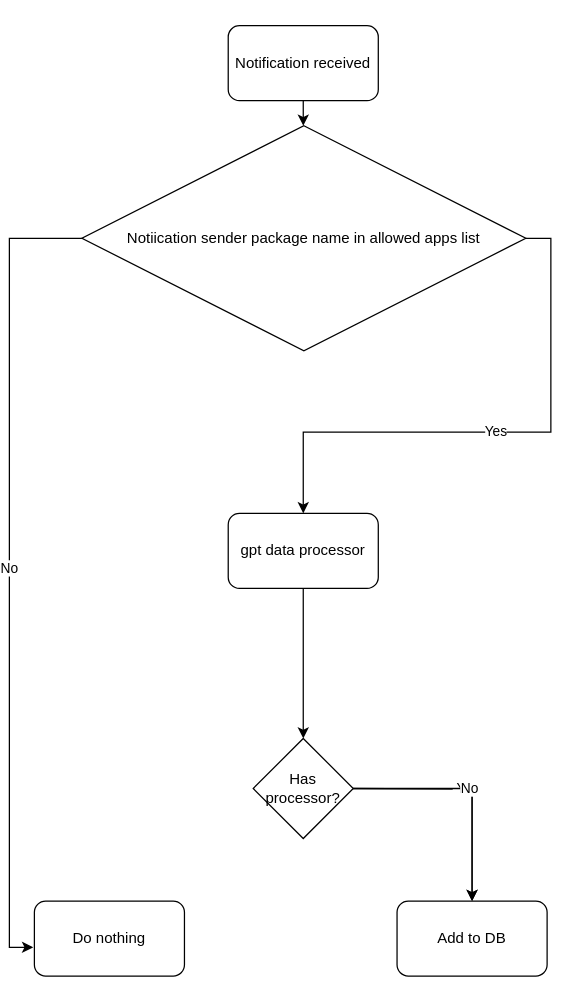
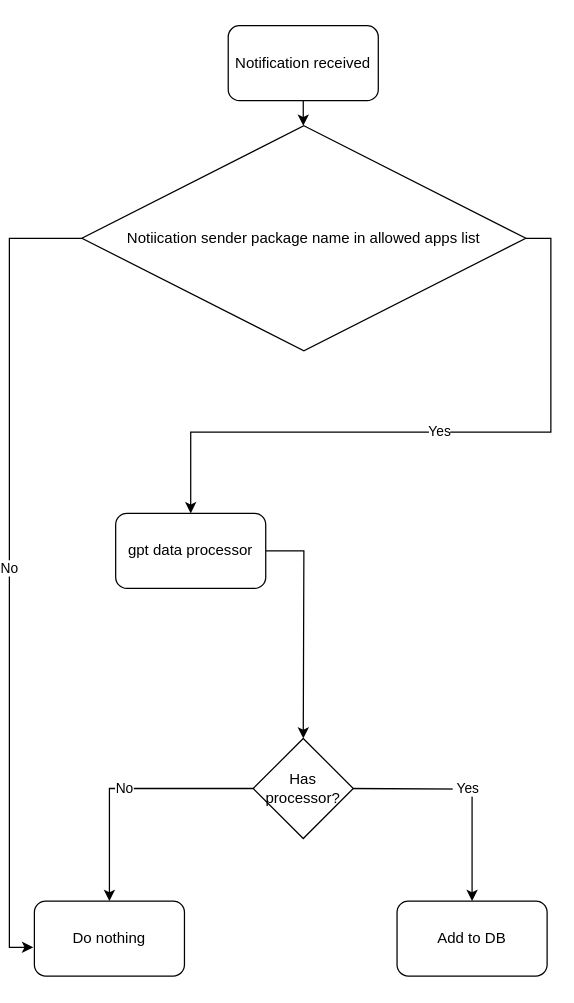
(303, 551) -> (191, 551)
(472, 893) -> (129, 788)
